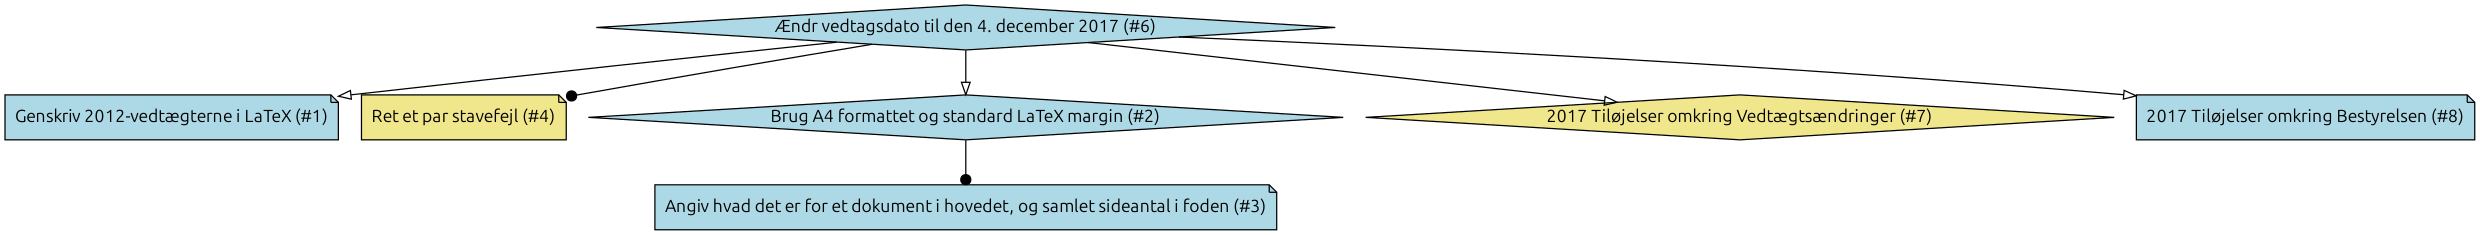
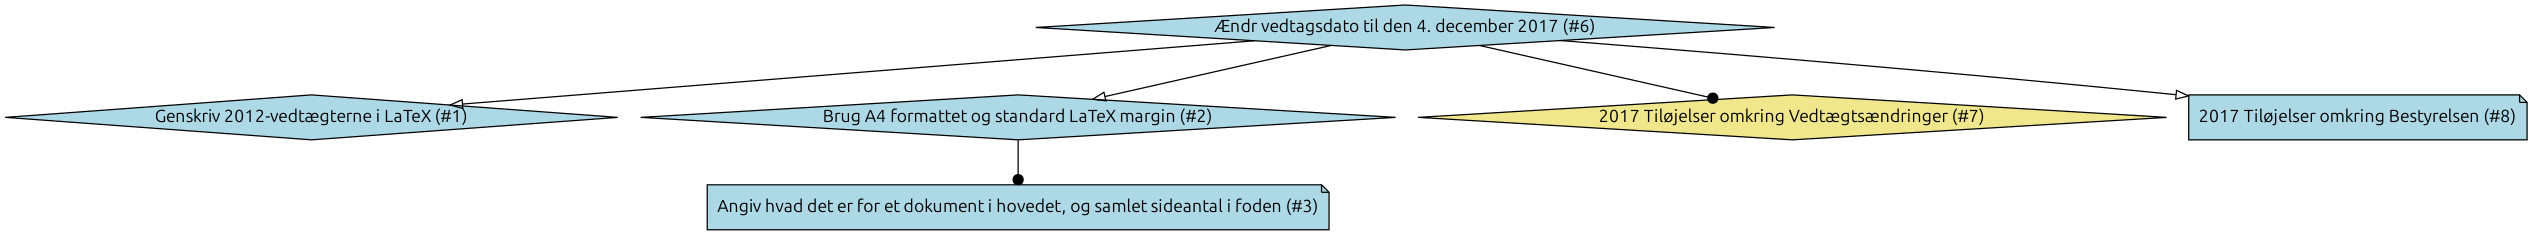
(1346, 72) -> (1594, 71)
(172, 117) -> (311, 117)
(464, 117) -> none
